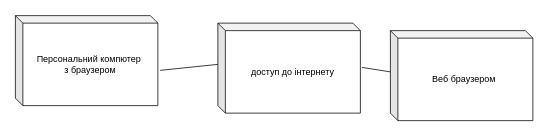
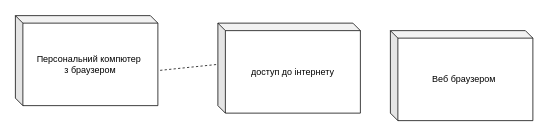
(189, 67) -> (189, 67)
(376, 69) -> none
